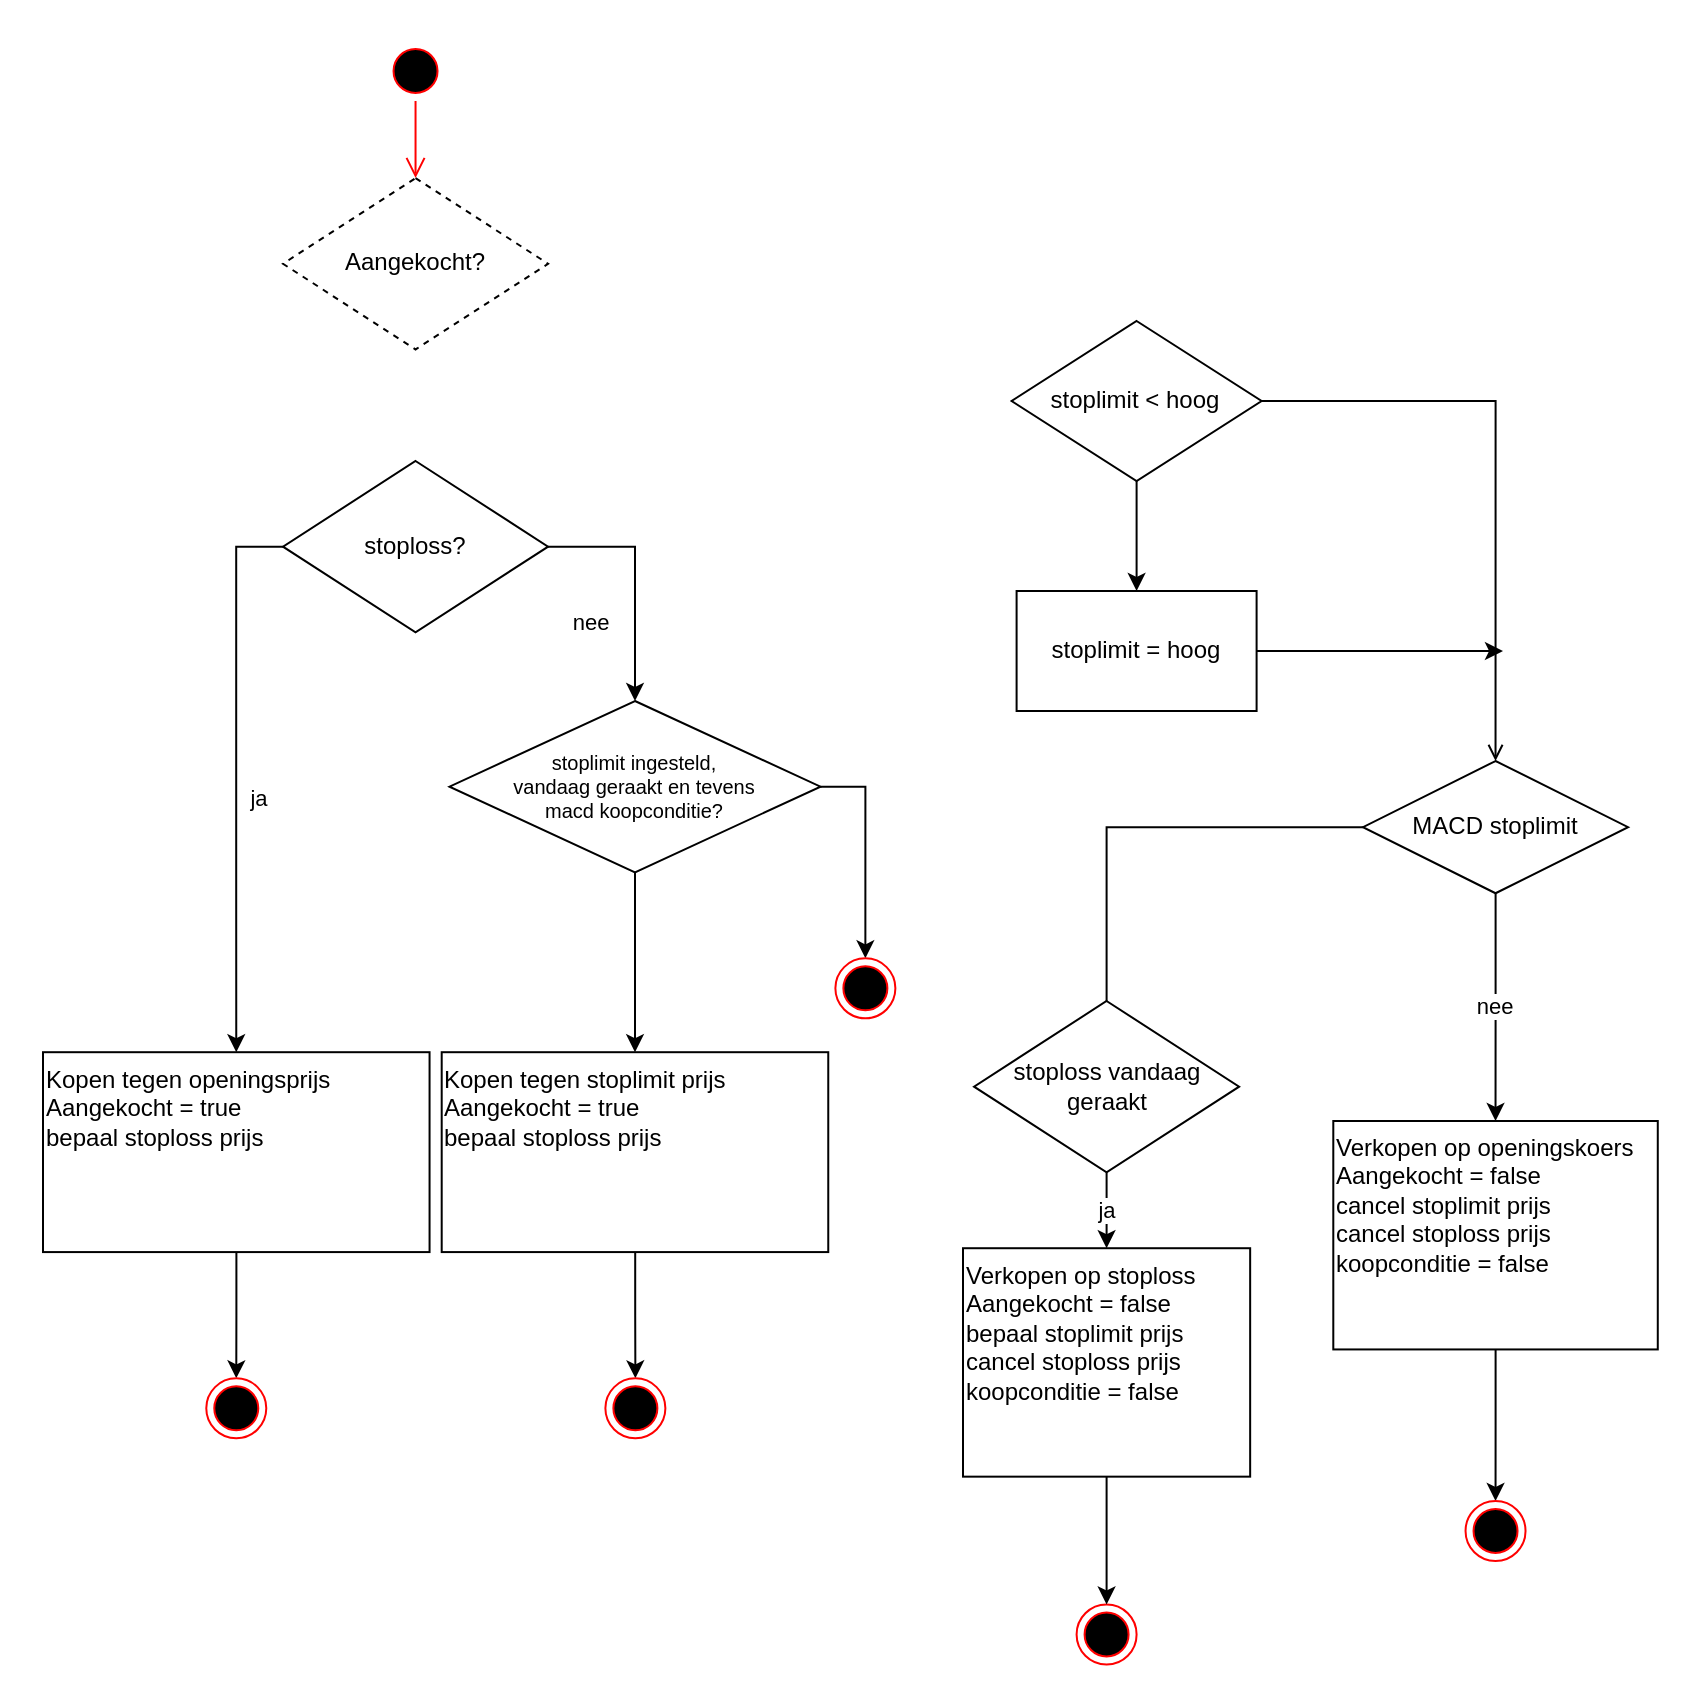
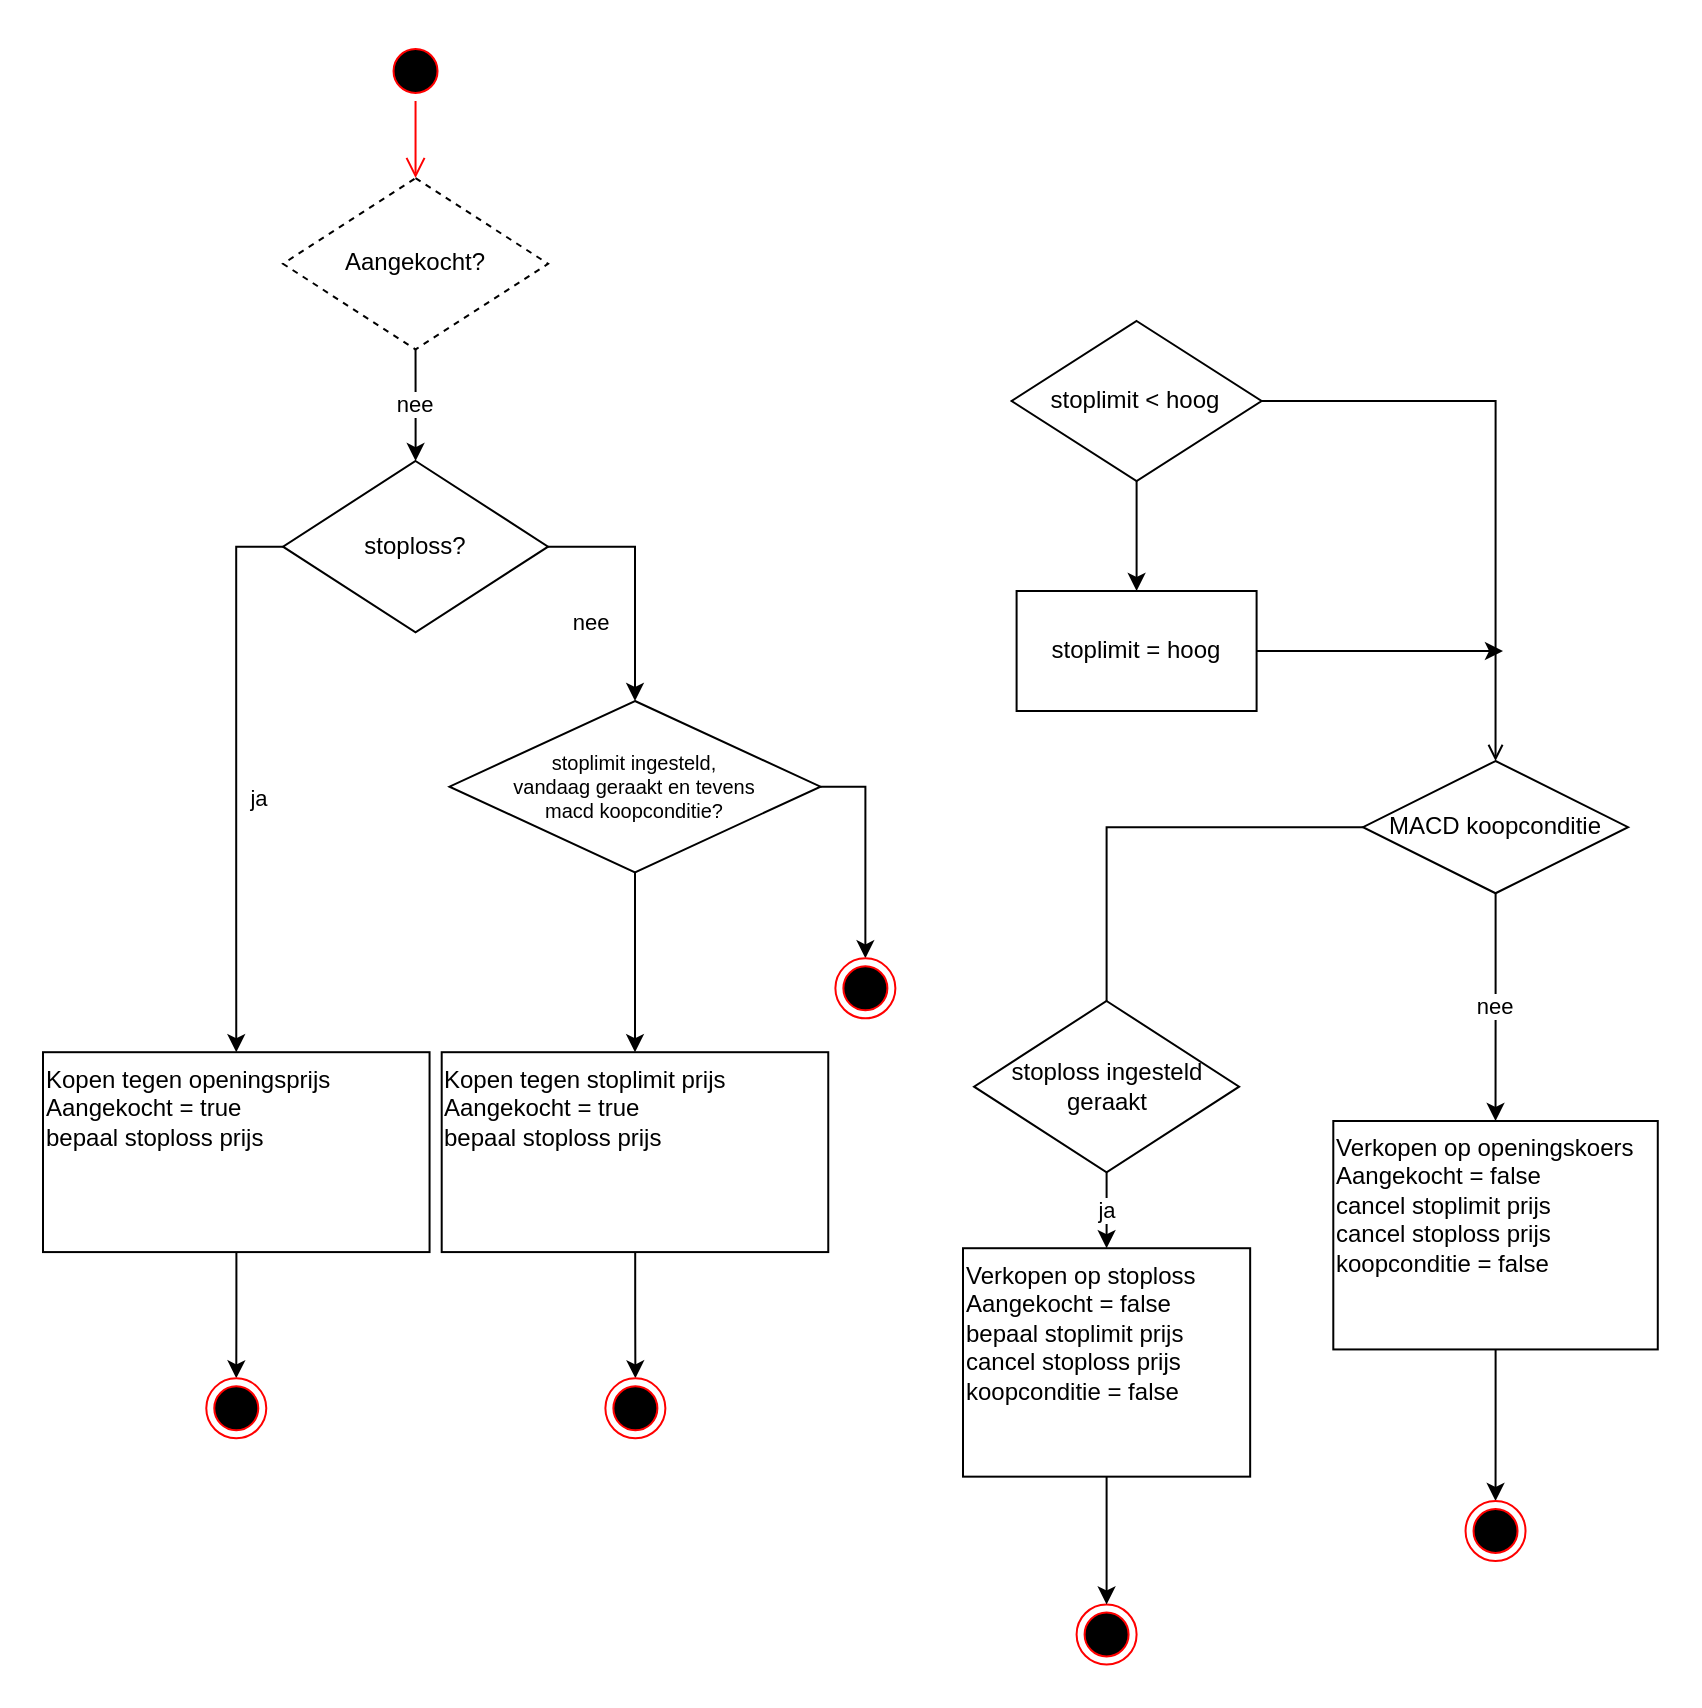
none -> (416, 398)
(1496, 827) -> (1496, 827)
(1108, 1087) -> (1108, 1087)
